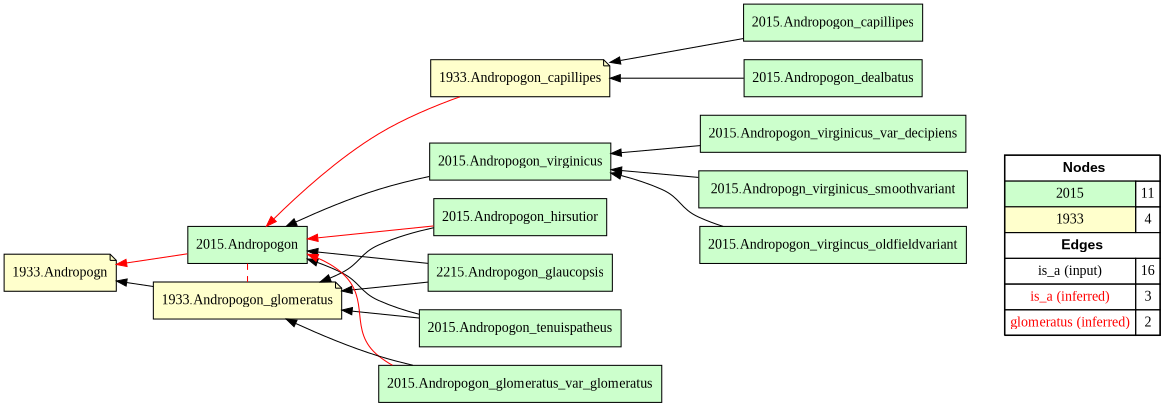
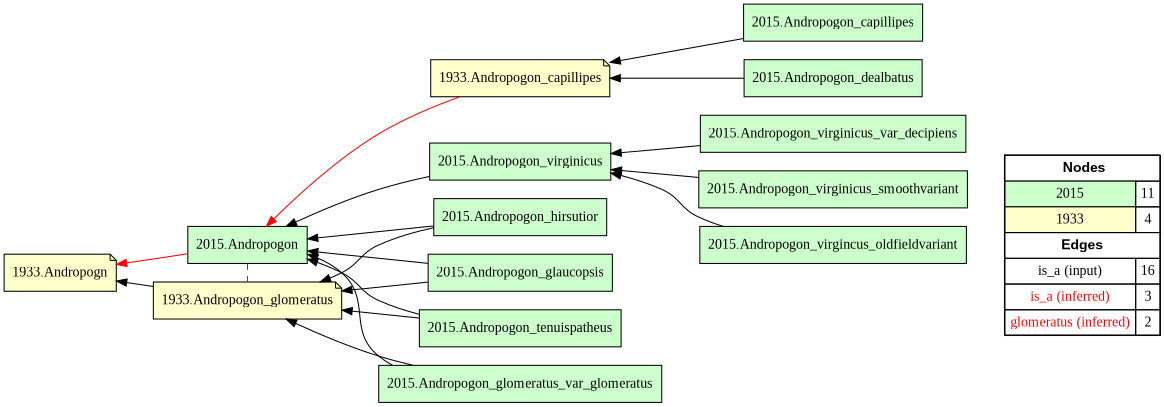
(833, 189) -> (833, 189)
(376, 232) -> (376, 232)
(520, 273) -> (520, 273)
(359, 305) -> (359, 305)
